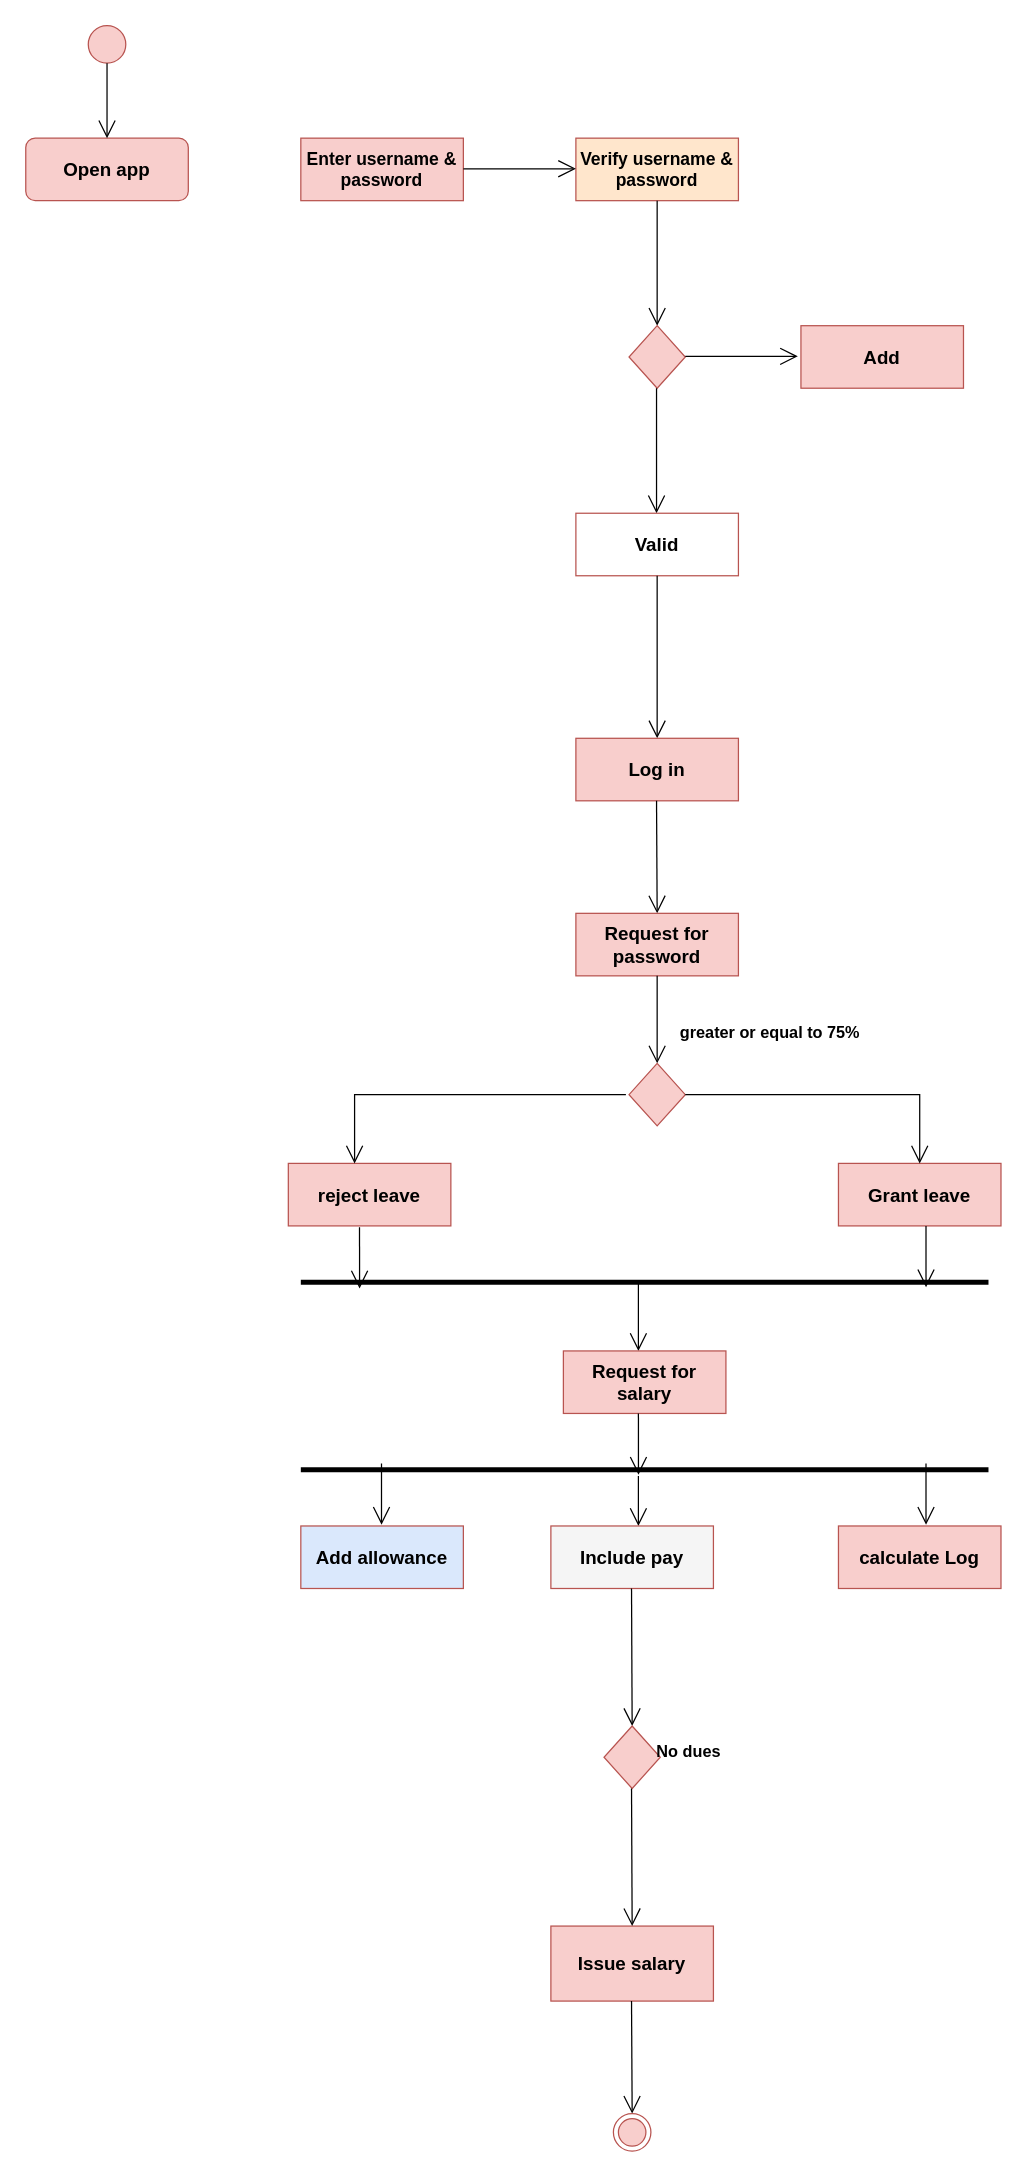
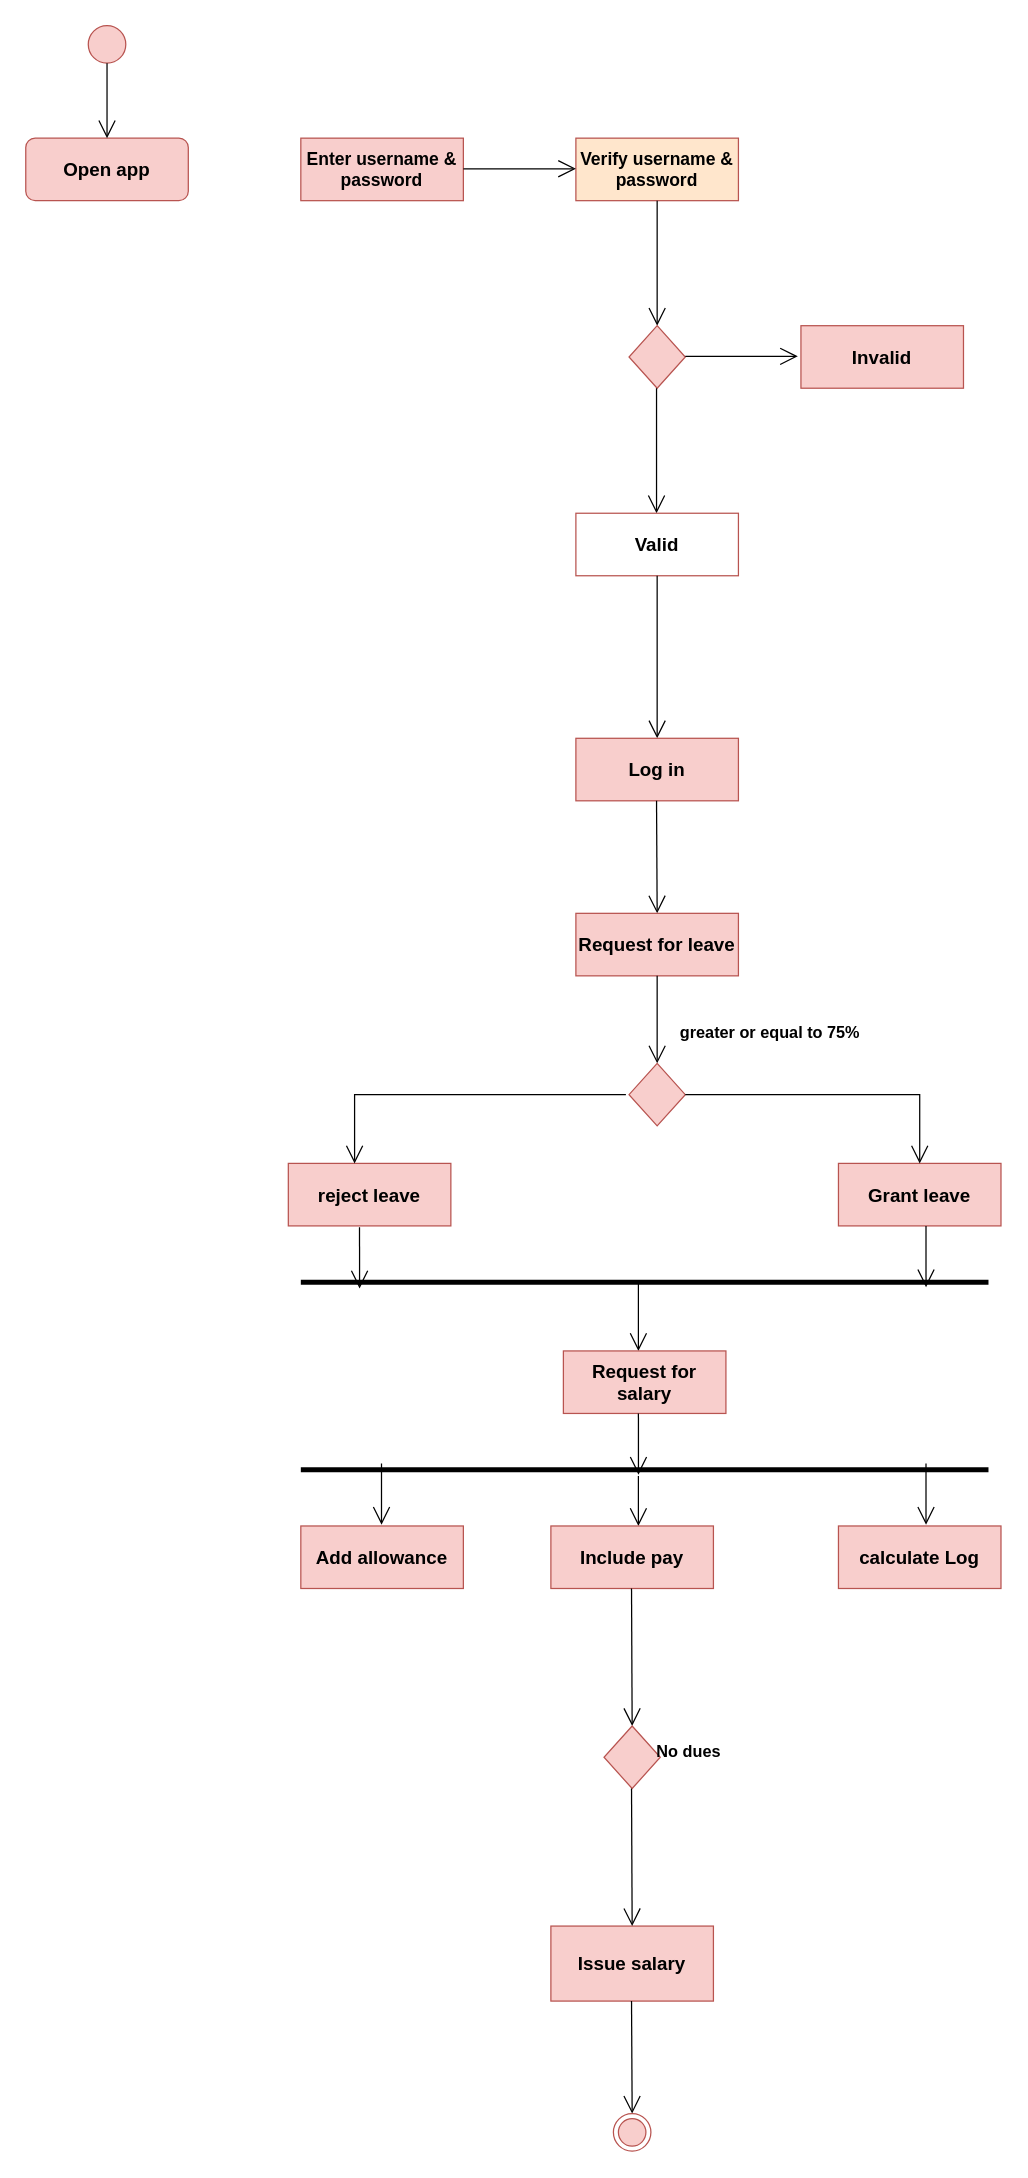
(882, 357) -> (882, 357)
(657, 944) -> (657, 944)
(382, 1557) -> (382, 1557)
(632, 1557) -> (632, 1557)
